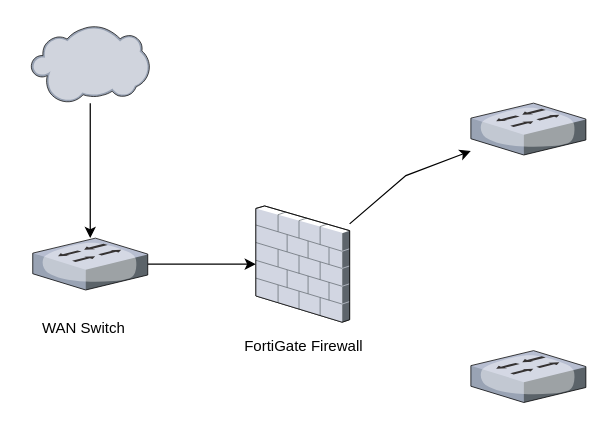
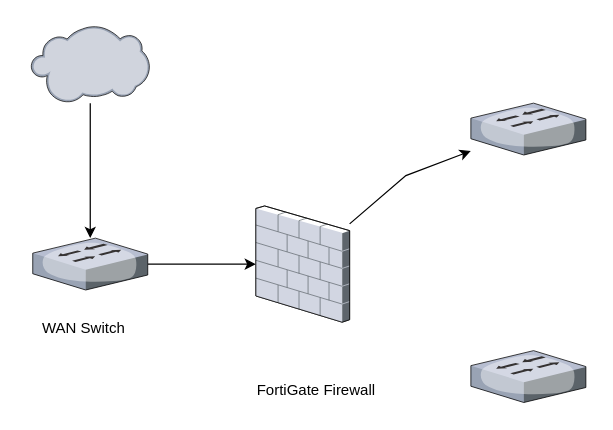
(303, 346) -> (315, 390)
